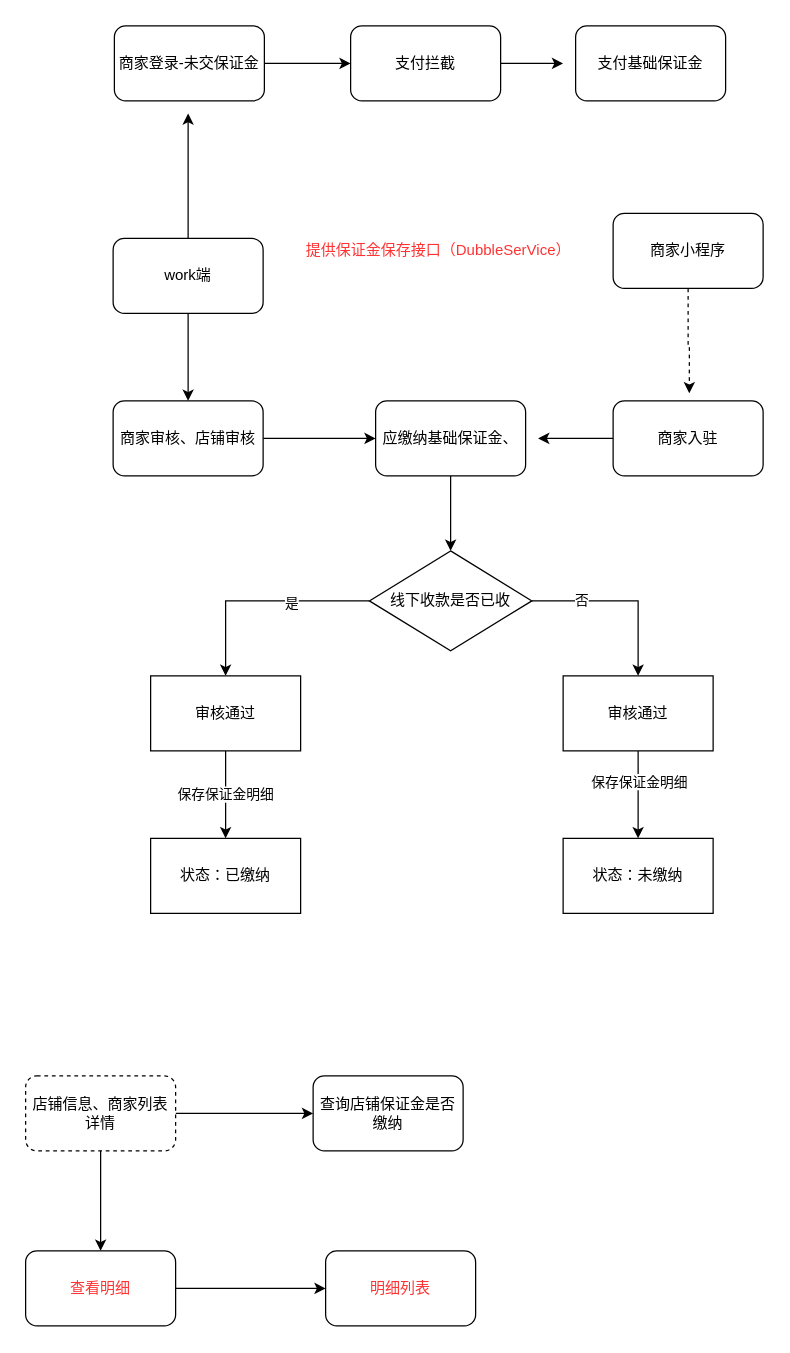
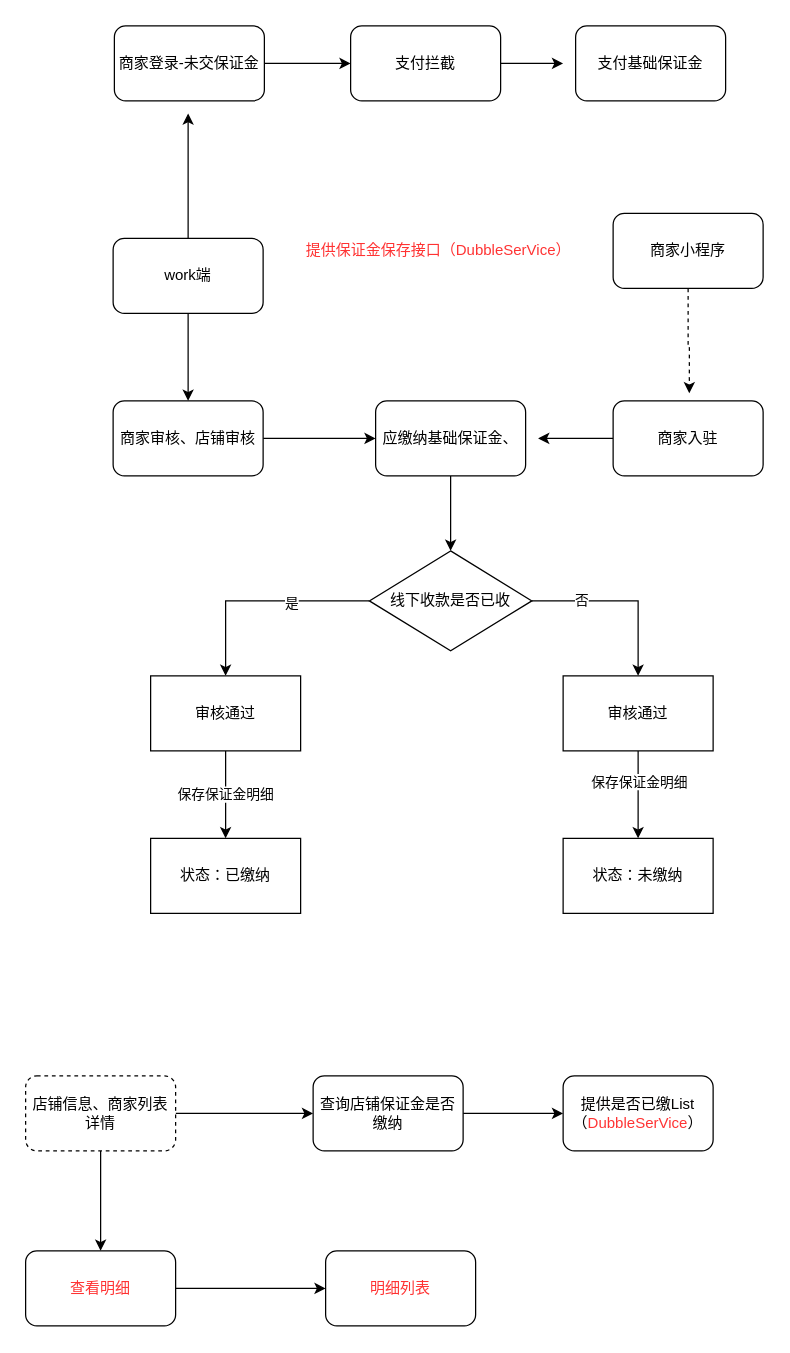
none -> (509, 1113)
none -> (638, 1113)
